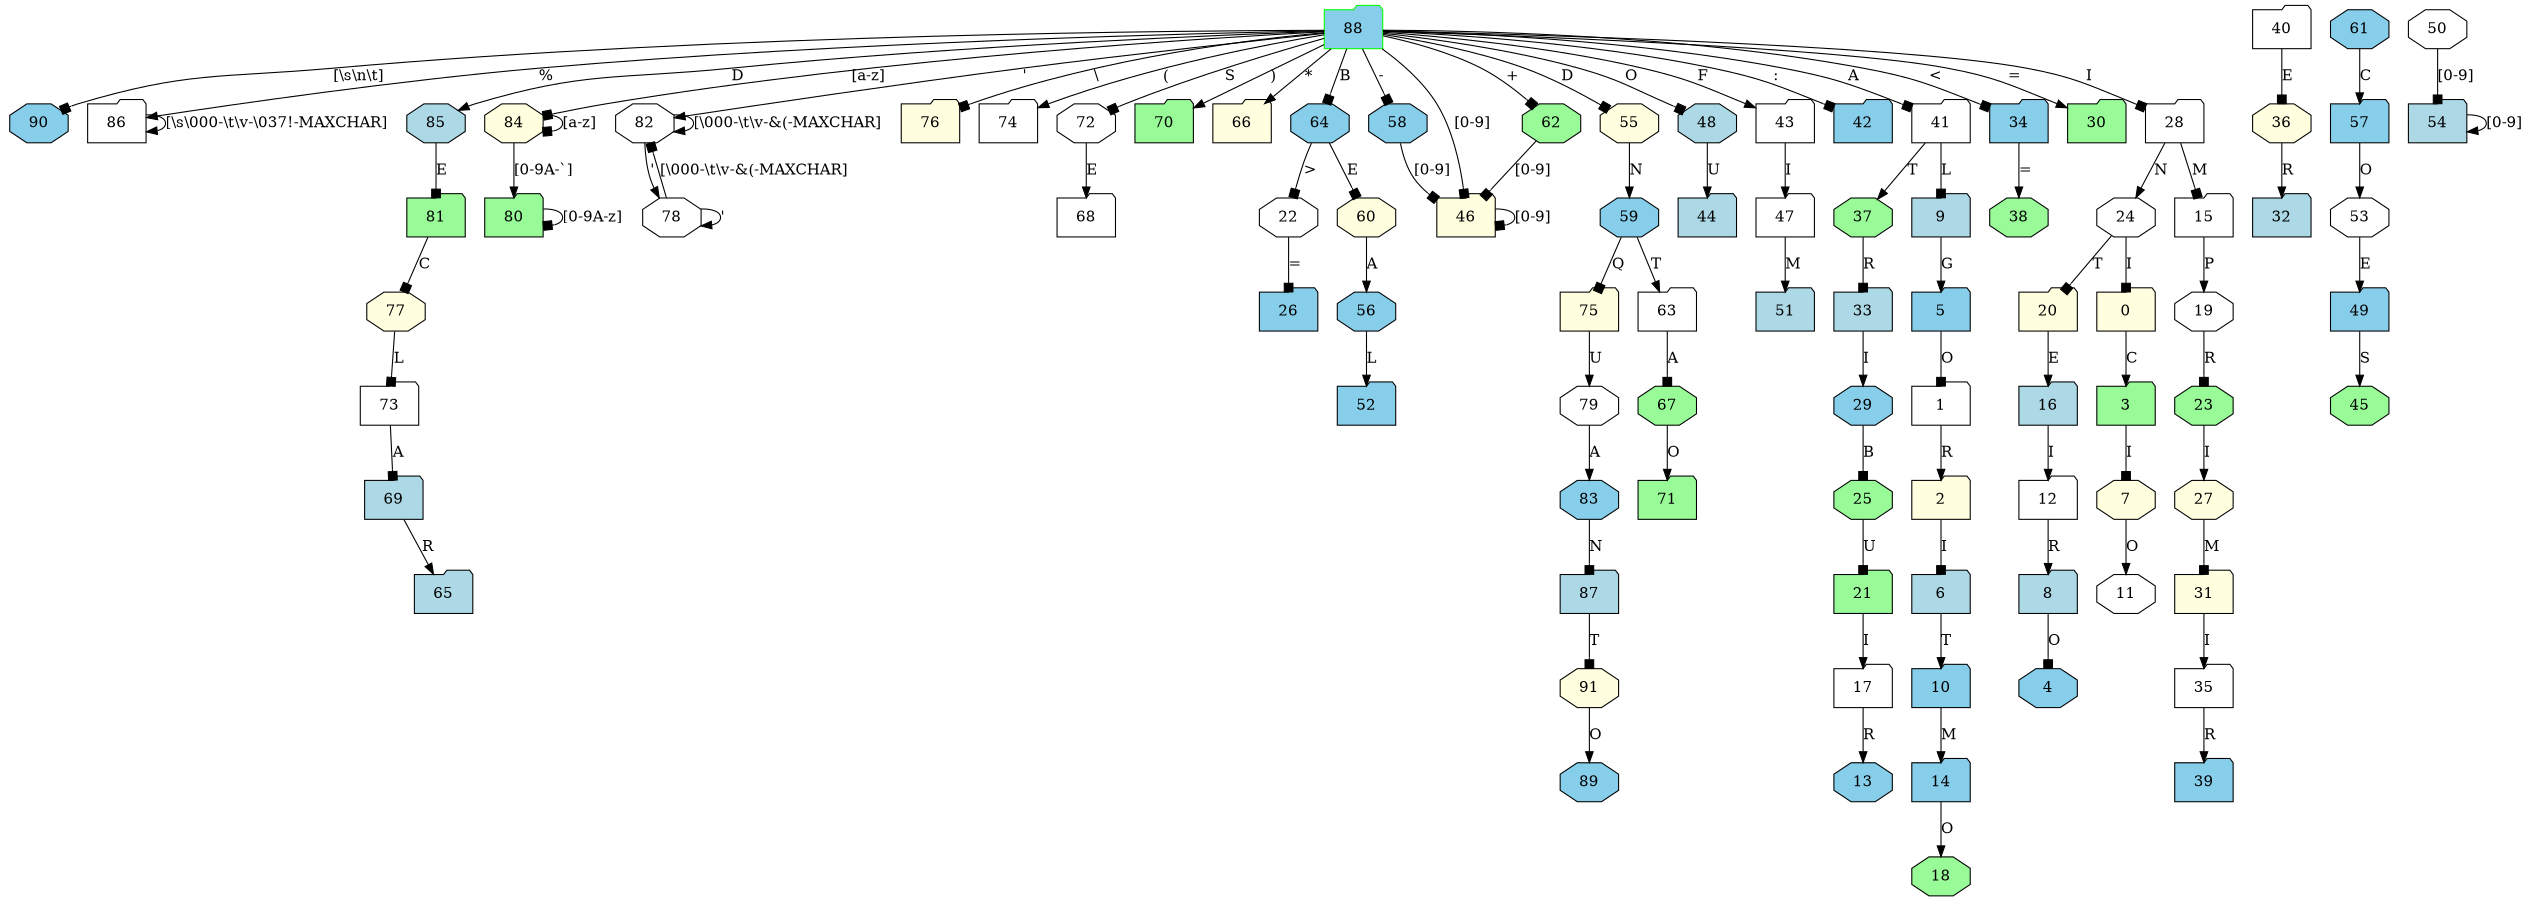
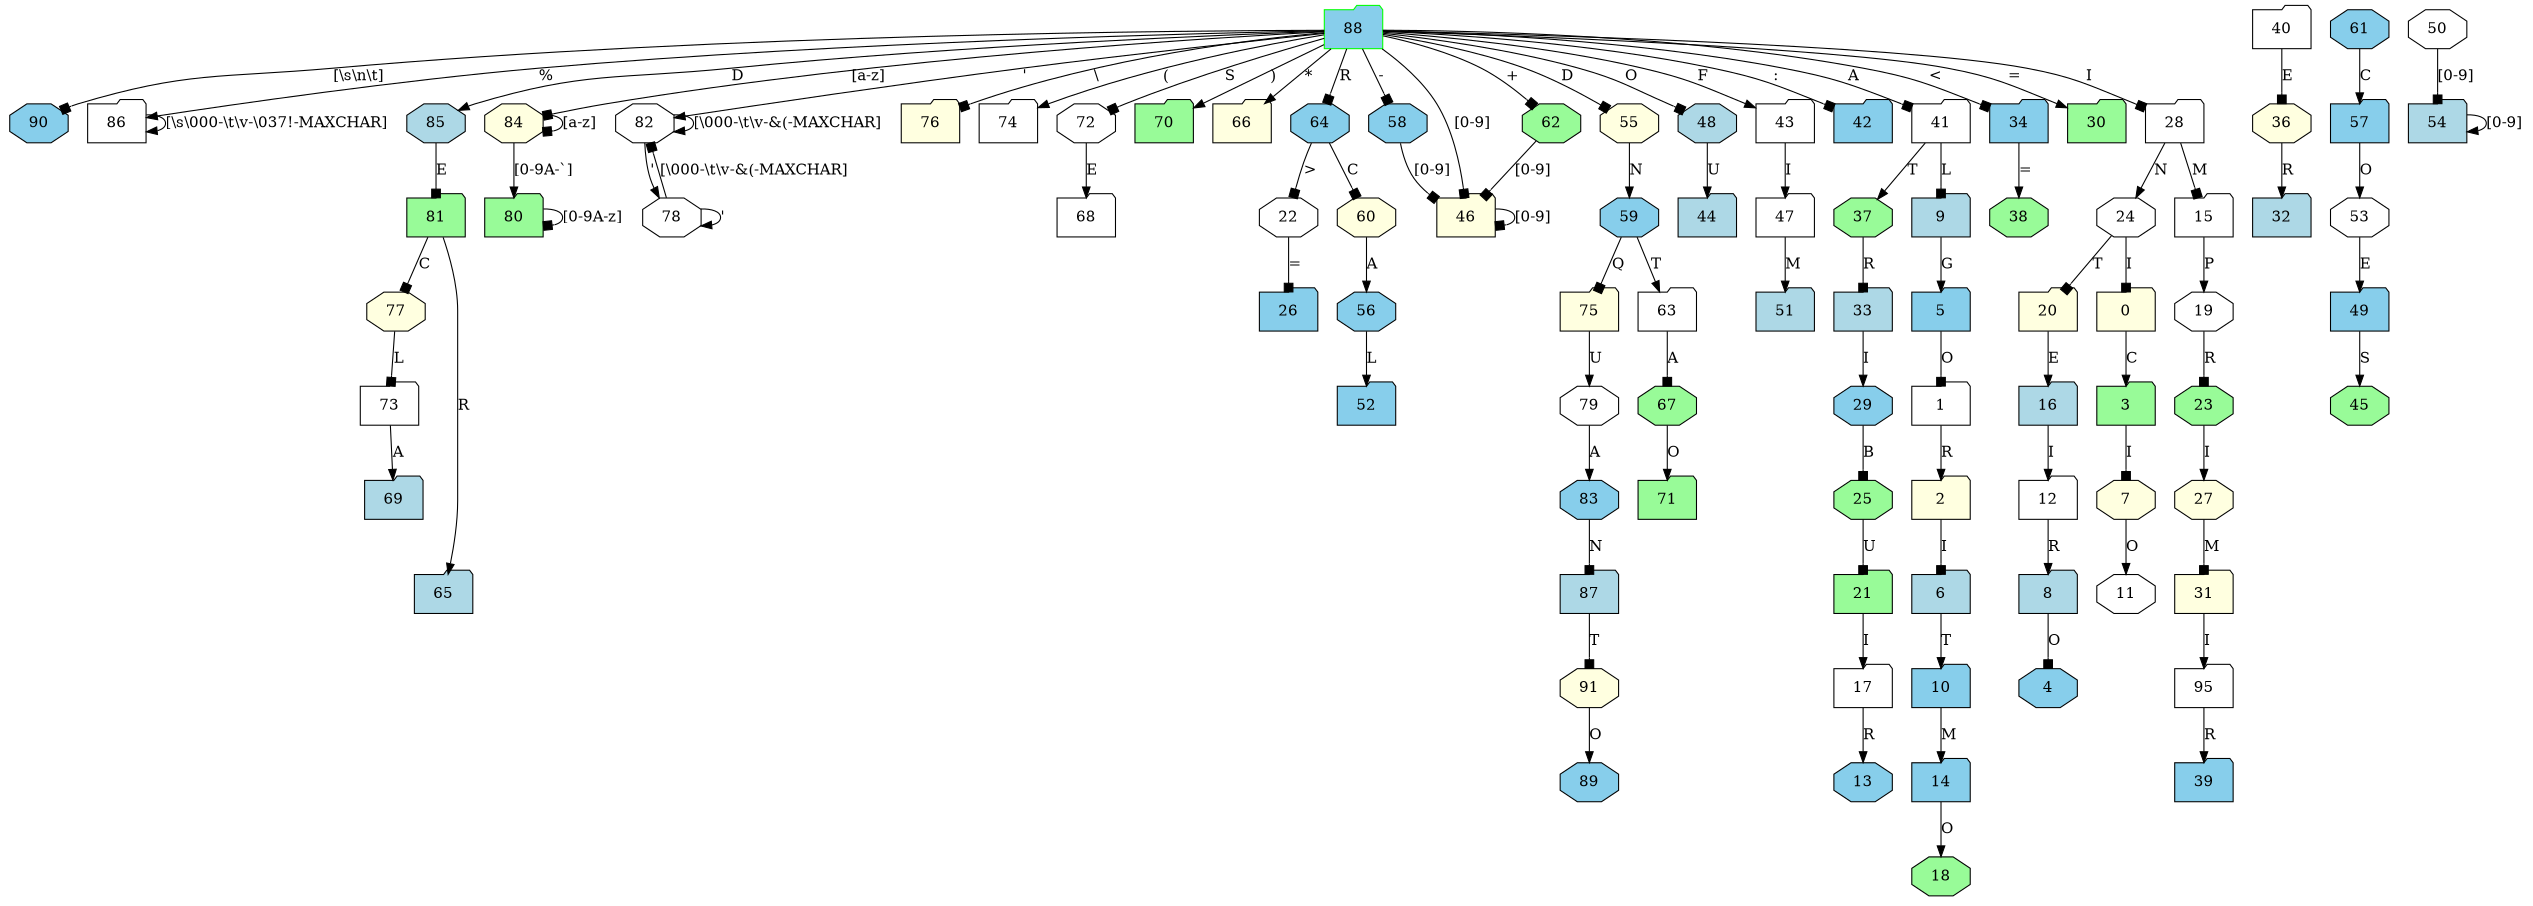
(1345, 76) -> (1345, 76)
(1353, 170) -> (1353, 170)
(391, 447) -> (391, 447)
(416, 542) -> (458, 400)
(2204, 688) -> (2204, 688)
